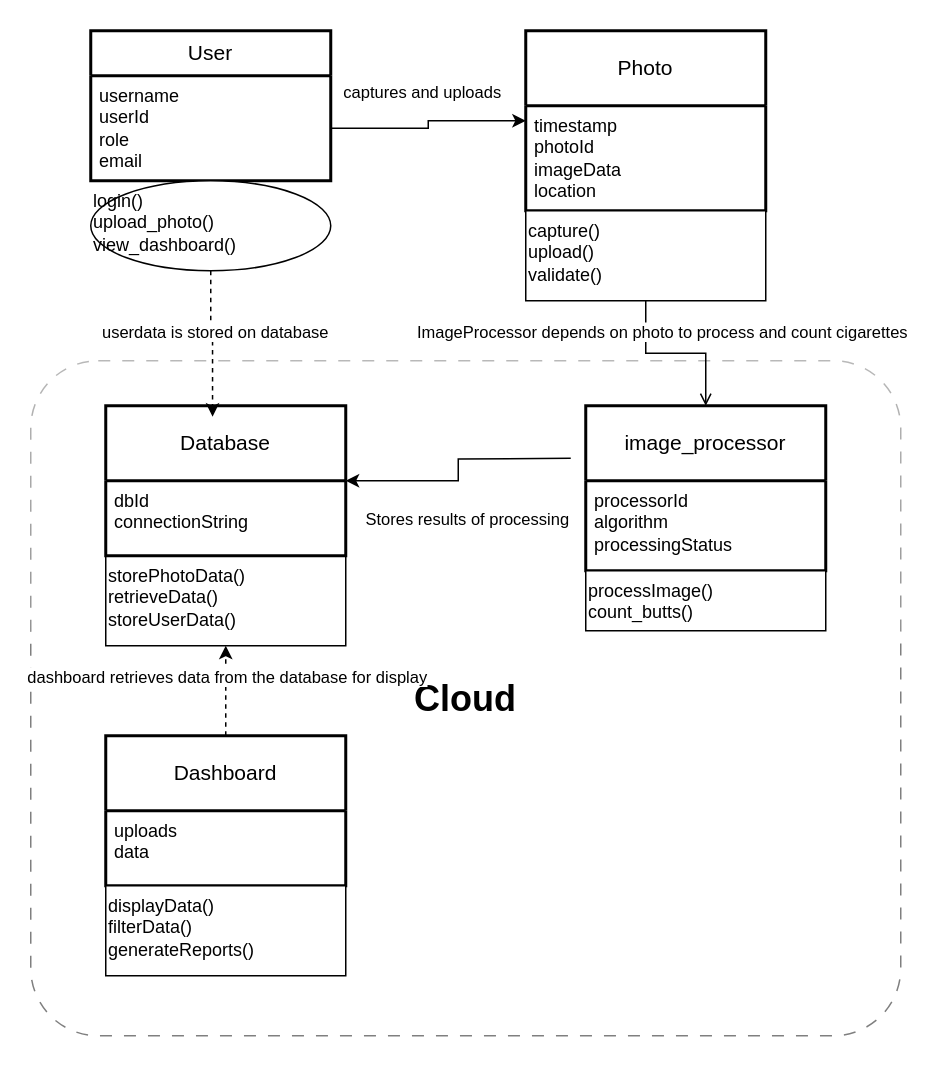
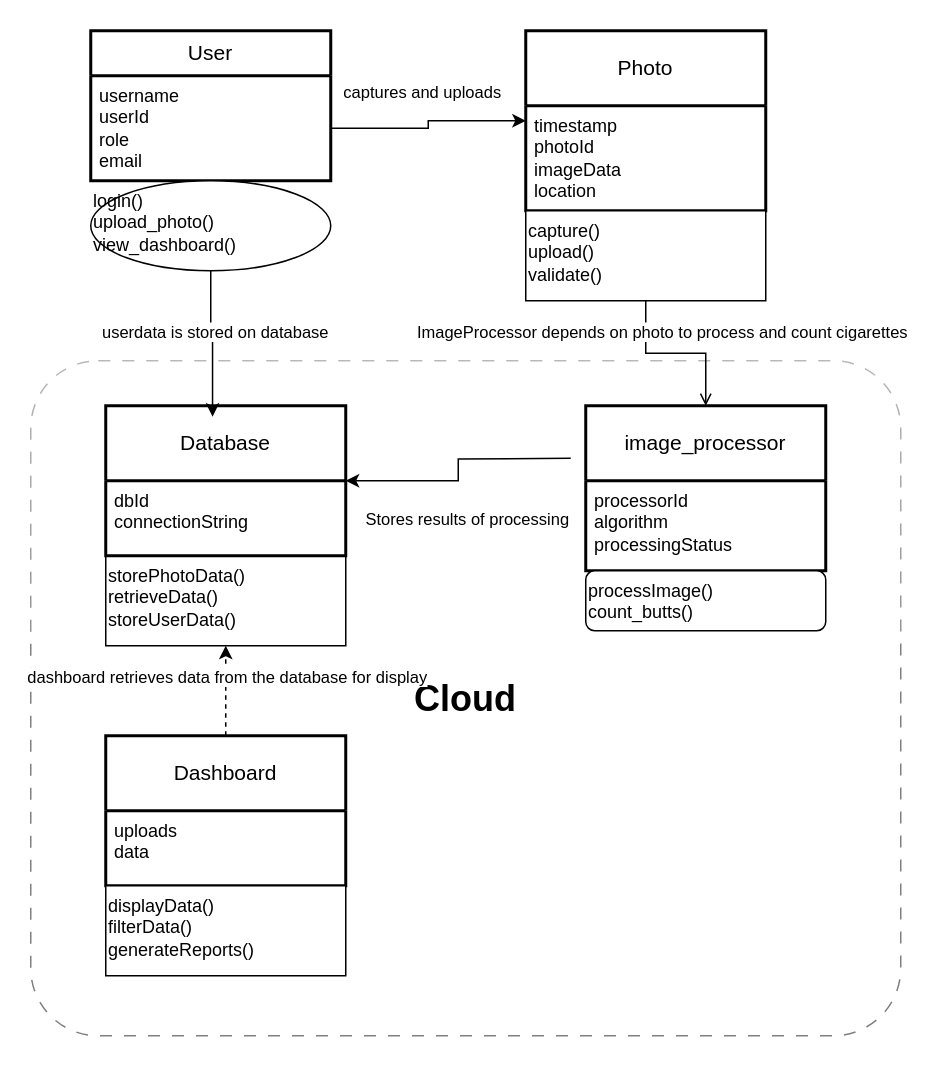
(213, 375) -> (213, 375)
(706, 601) -> (706, 601)
